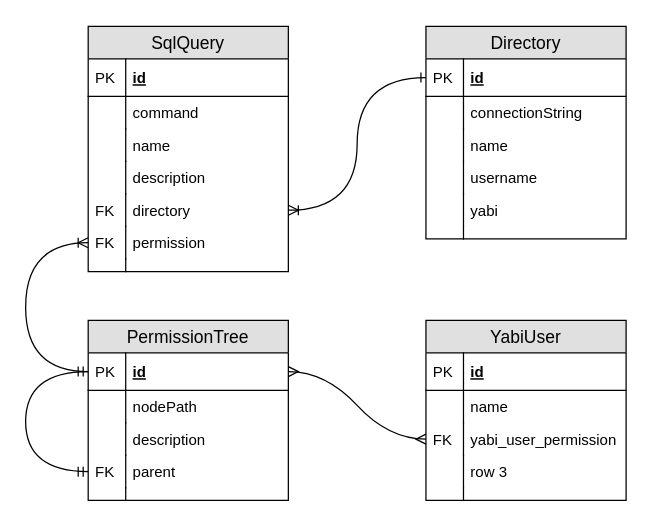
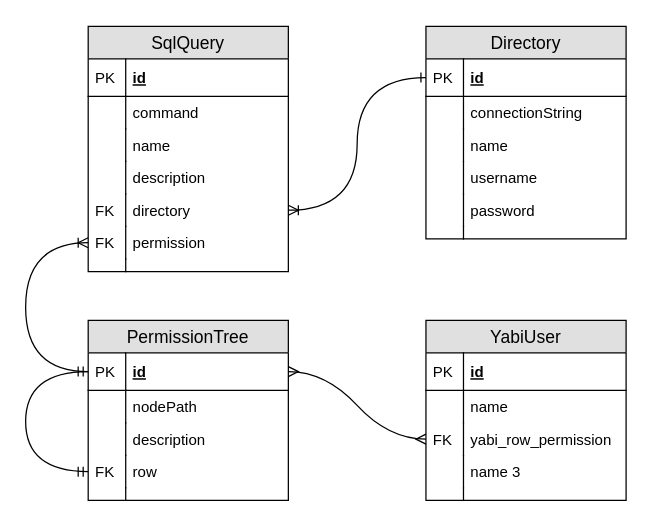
(485, 211) -> (504, 211)
(548, 439) -> (544, 439)
(158, 472) -> (145, 472)
(489, 472) -> (493, 472)
